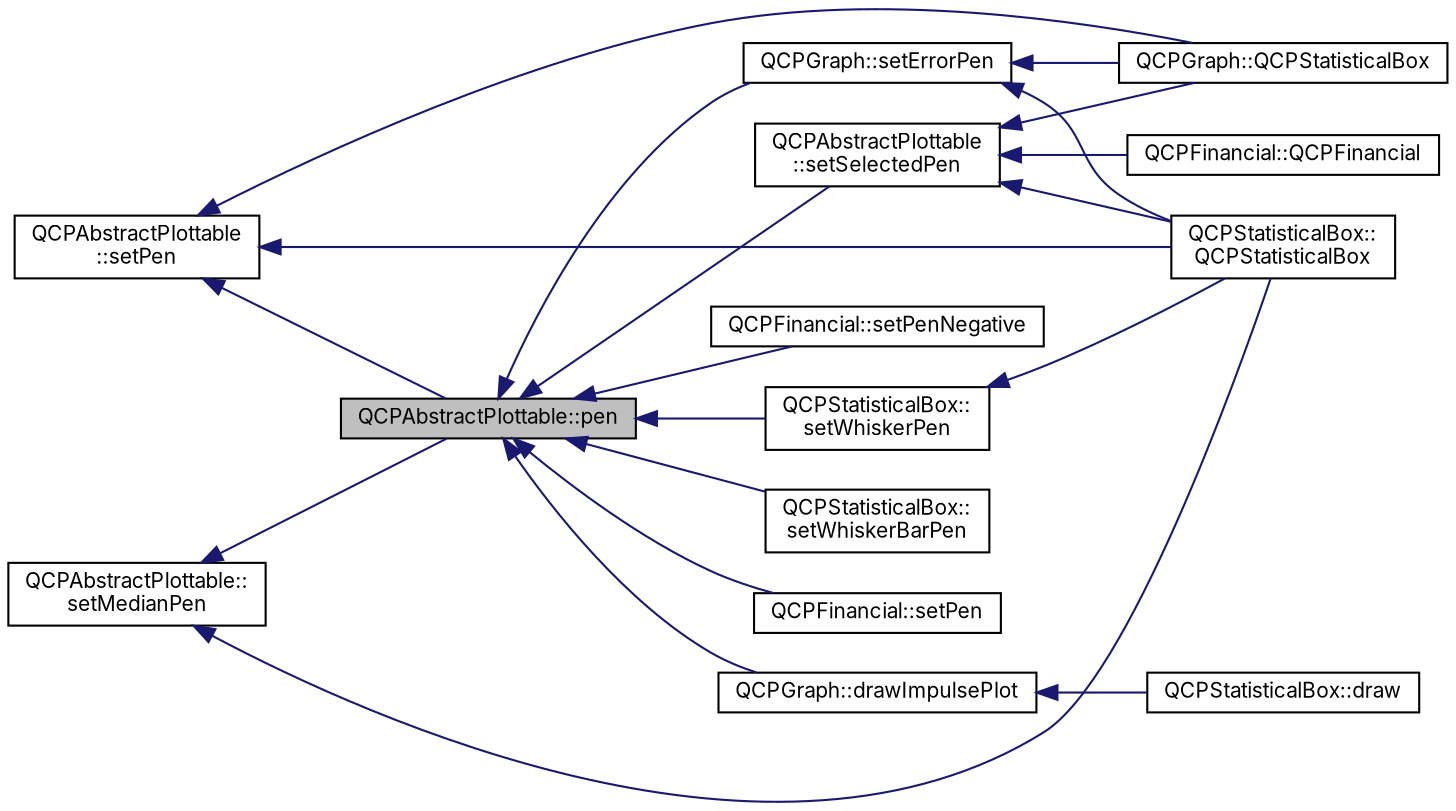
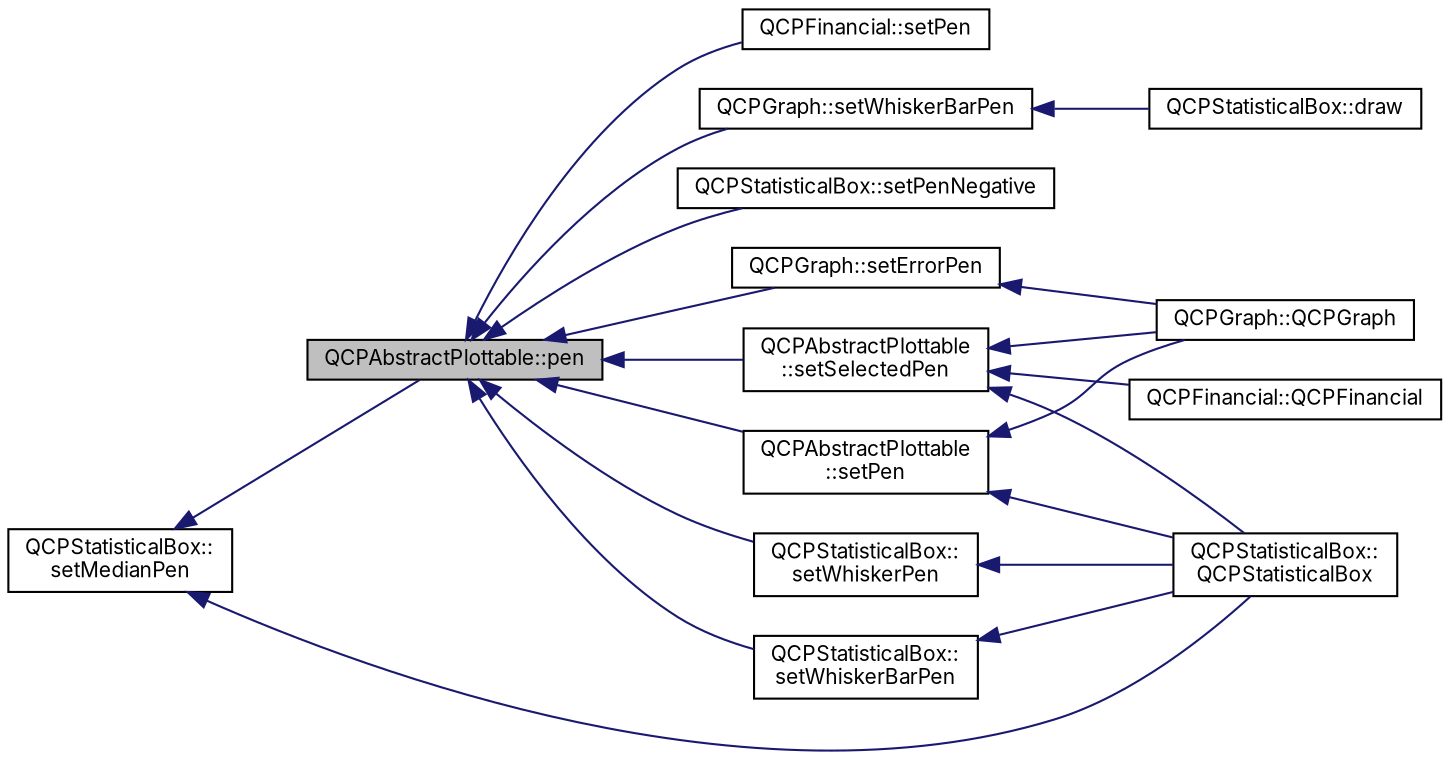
(1283, 63) -> (1285, 320)
(1095, 171) -> (1086, 613)
(877, 326) -> (866, 188)
(334, 343) -> (650, 408)
(137, 594) -> (120, 561)
(877, 693) -> (866, 109)
